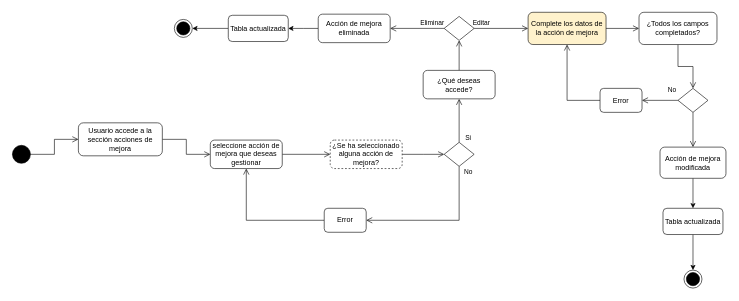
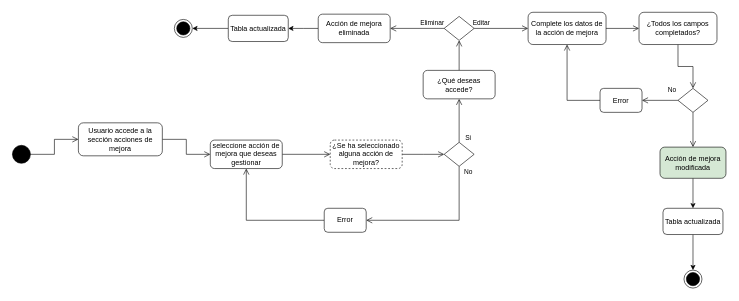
(567, 28) -> (567, 28)
(693, 163) -> (693, 163)
